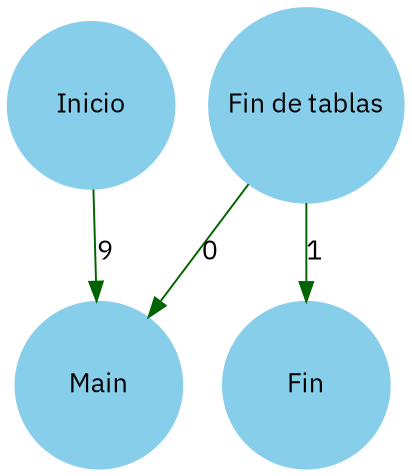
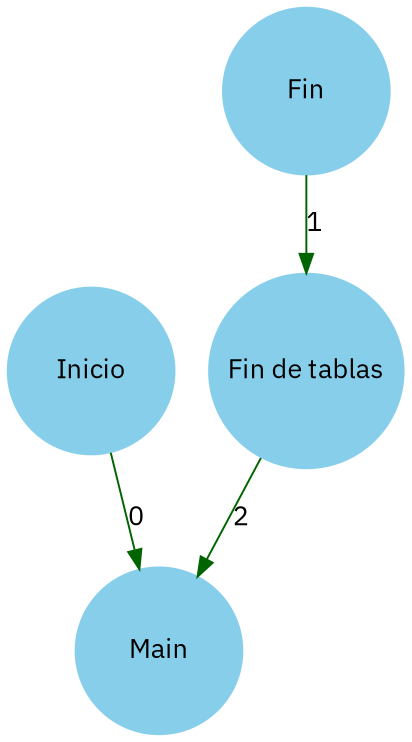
(306, 242) -> (306, 214)
(106, 252) -> (137, 518)
(210, 252) -> (241, 518)
